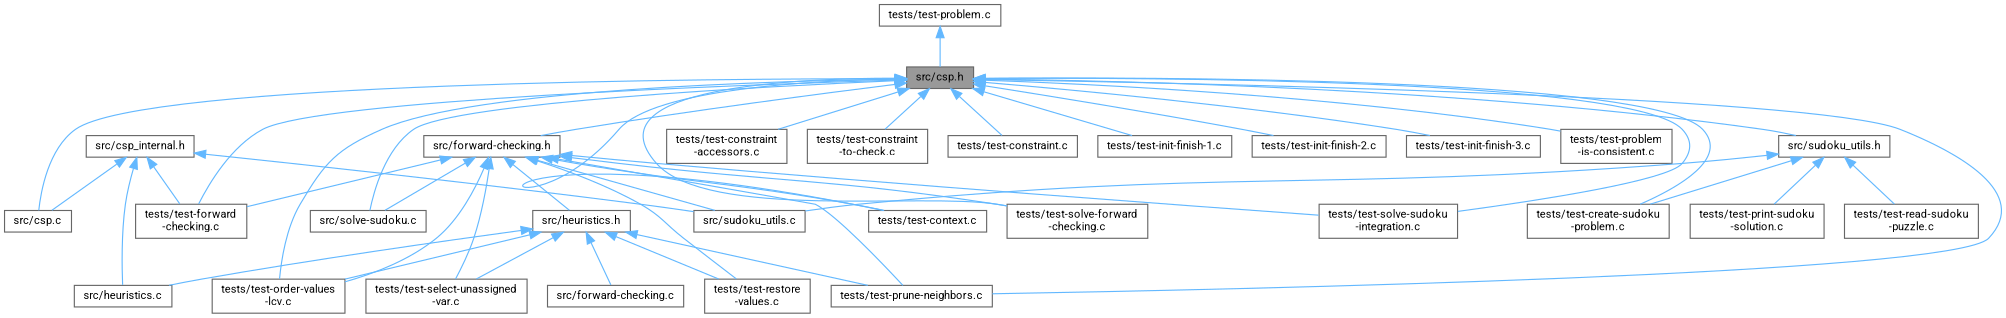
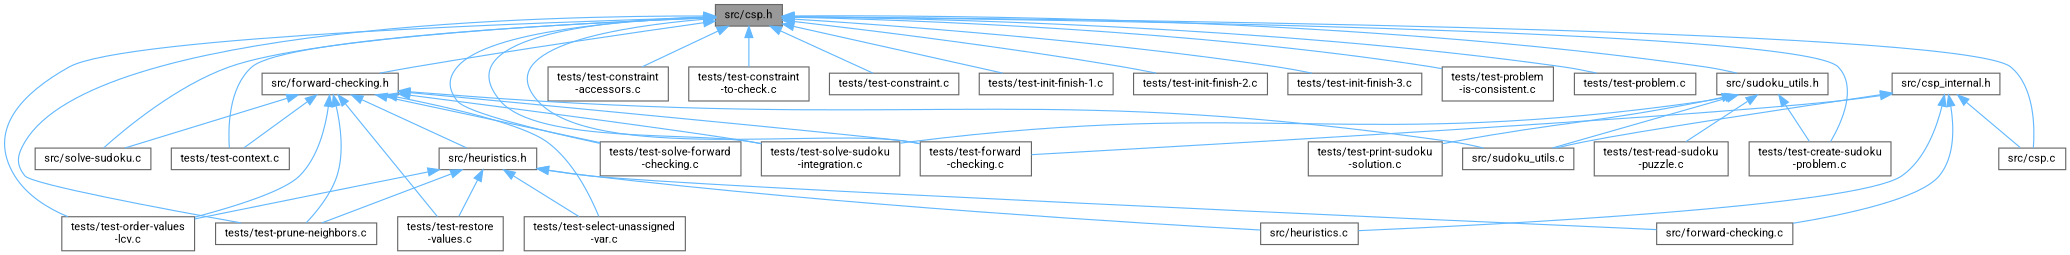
(940, 52) -> (1196, 32)
none -> (1375, 124)
none -> (1904, 197)
